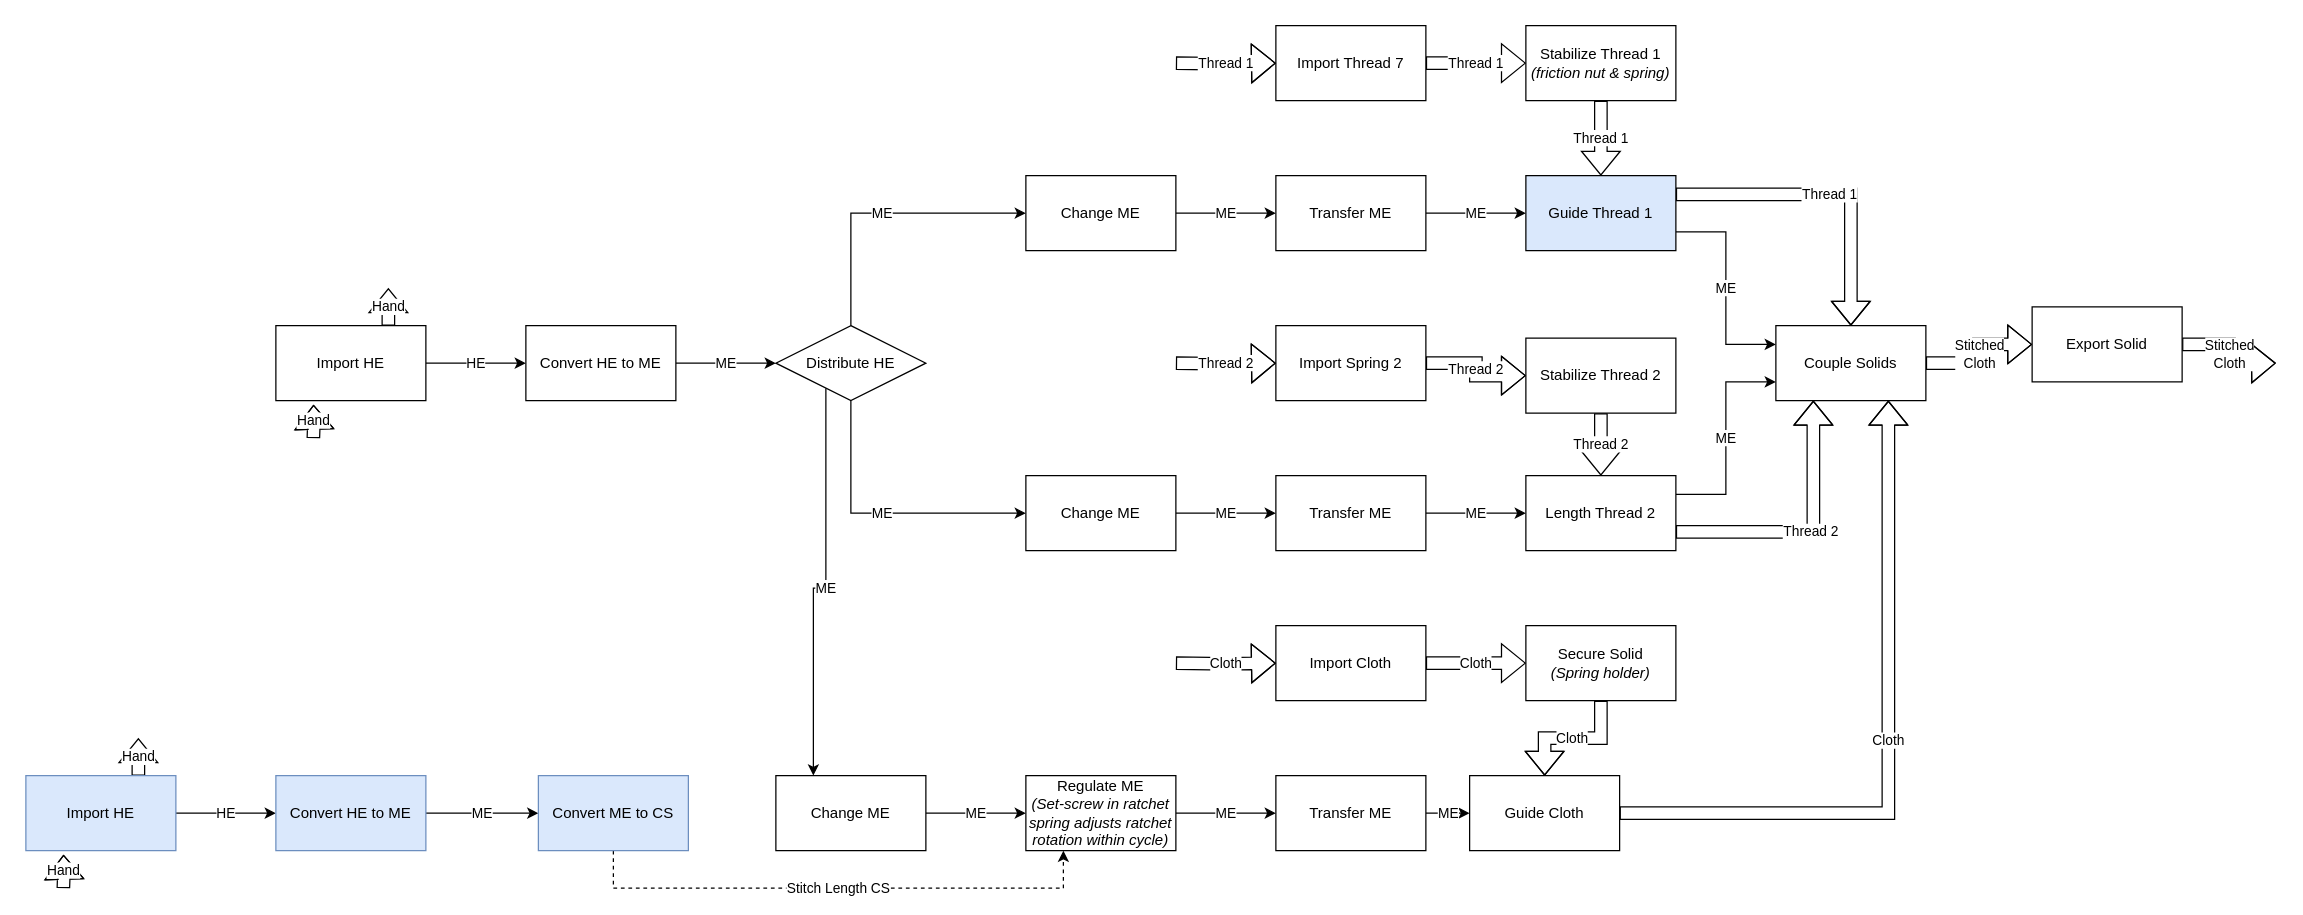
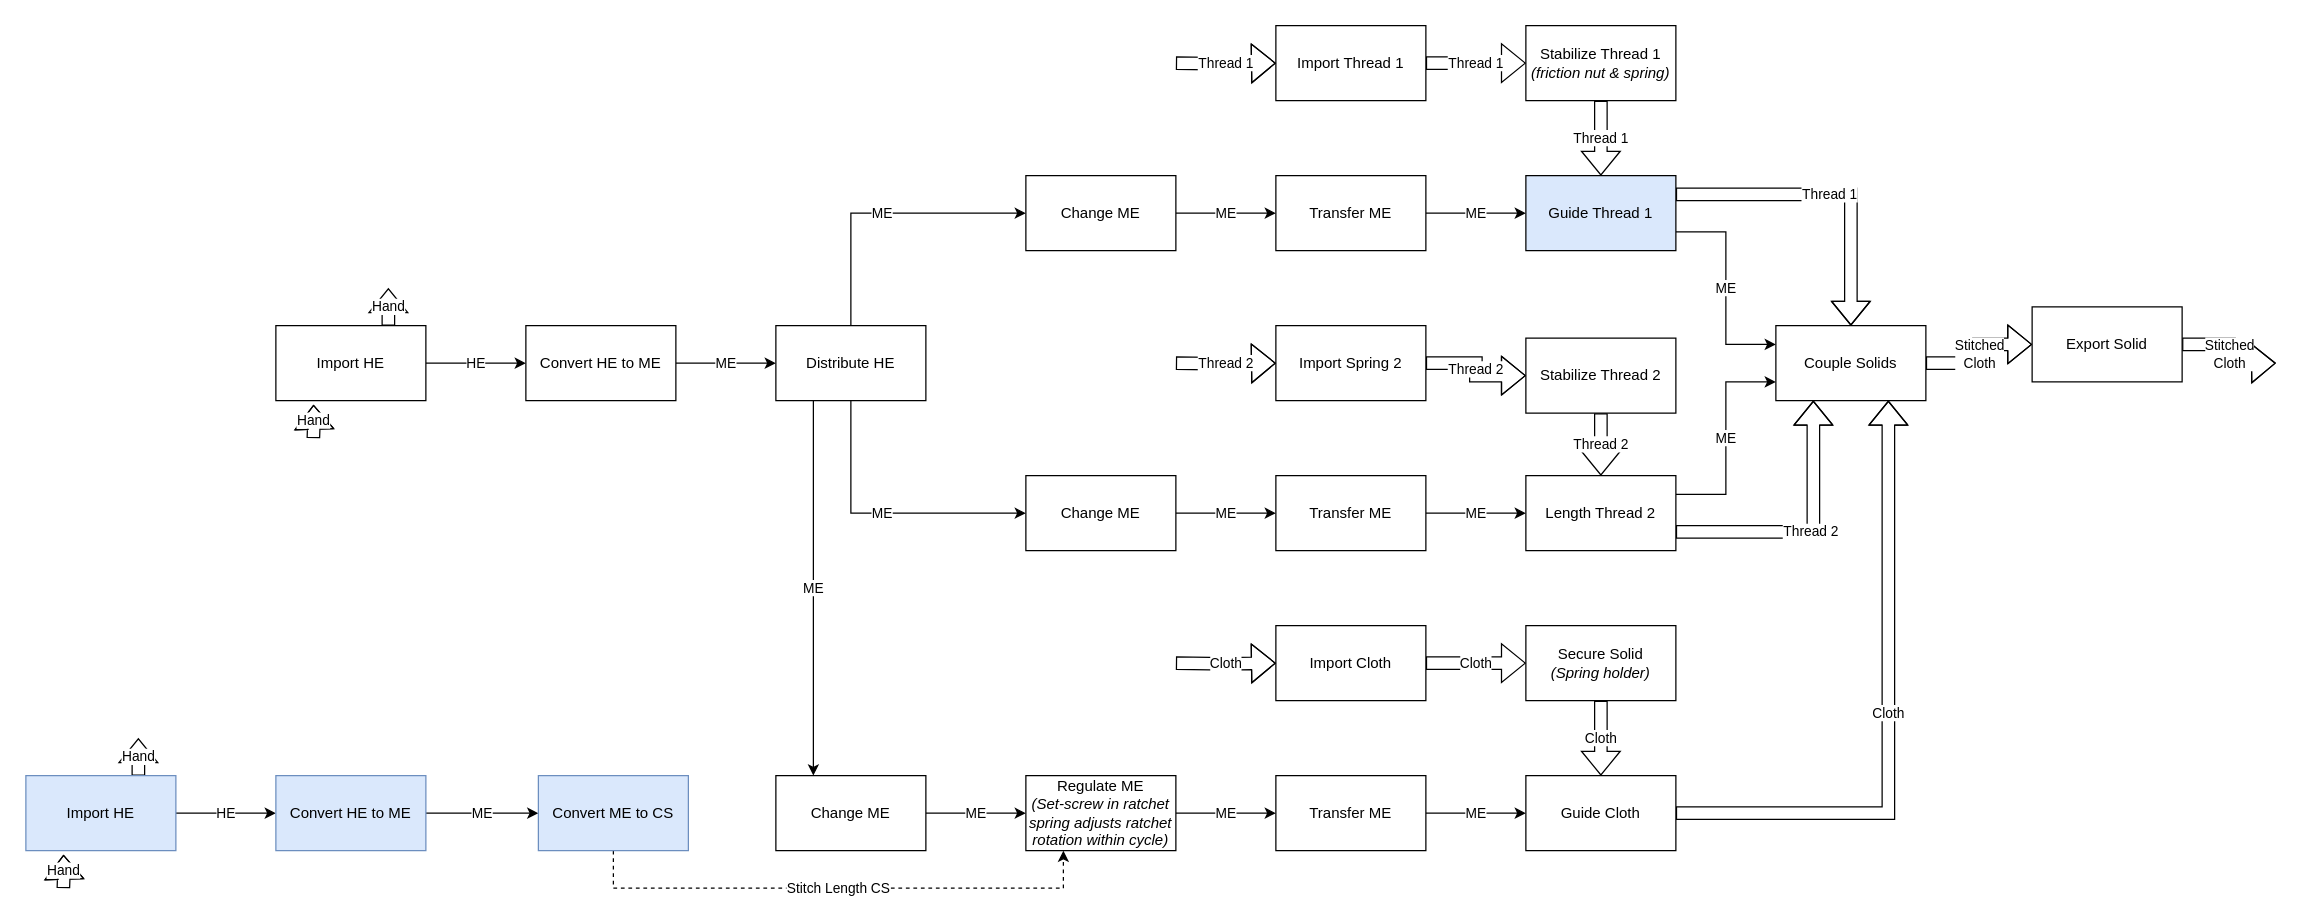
(1351, 63) -> (1351, 63)
(851, 363) -> (851, 363)
(1544, 813) -> (1601, 813)
